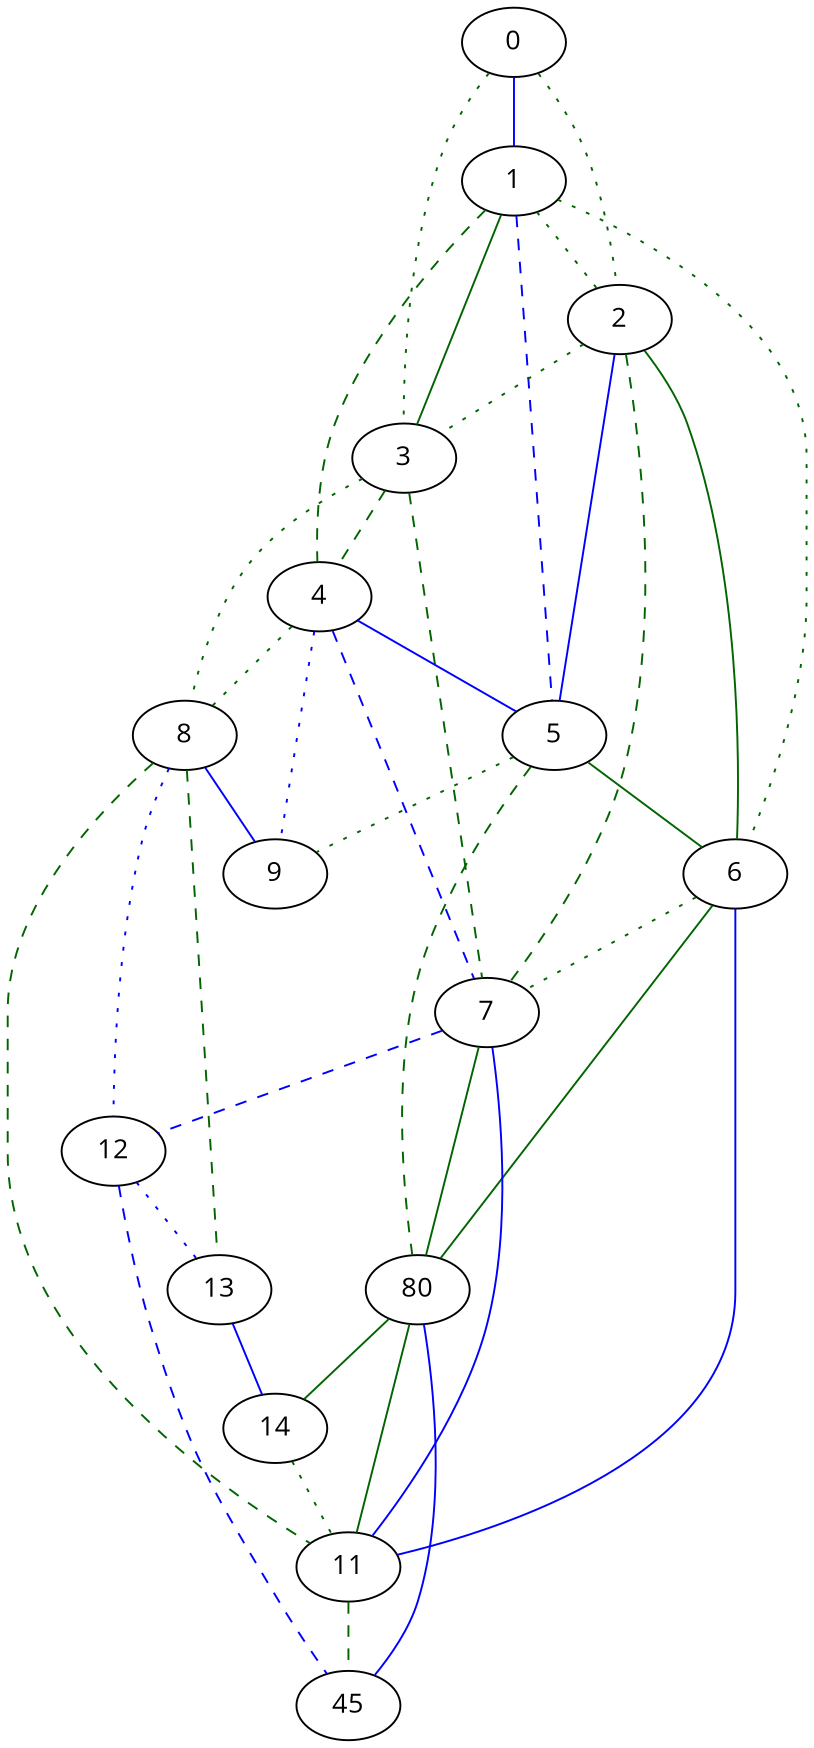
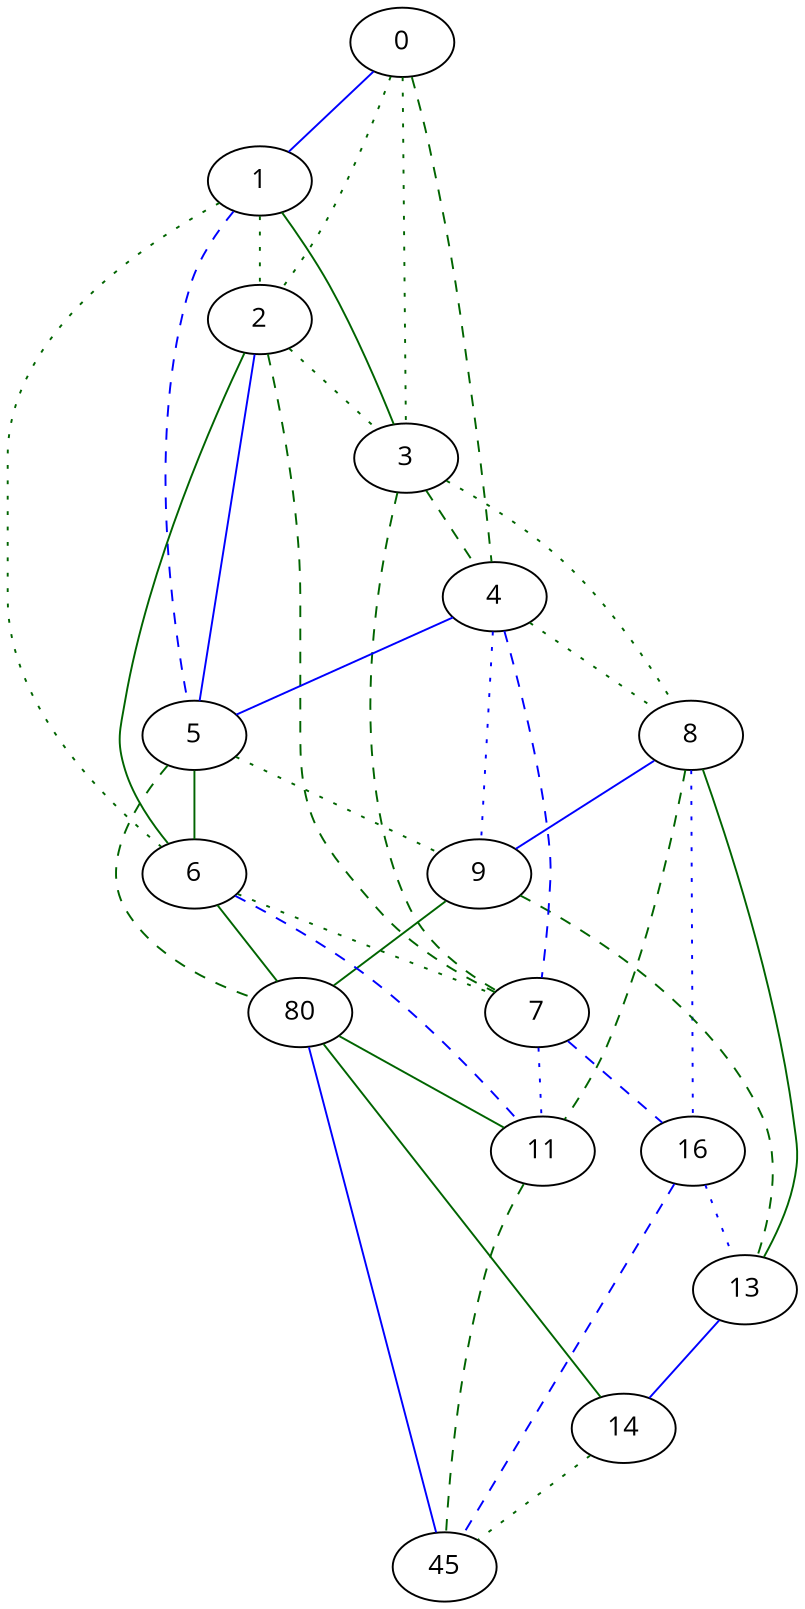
(361, 368) -> (461, 318)
(202, 1012) -> (774, 1012)
none -> (710, 1037)
(114, 1151) -> (693, 1151)
(452, 1151) -> (393, 941)
(491, 1306) -> (540, 1082)
(729, 1329) -> (388, 993)
(312, 1498) -> (534, 1498)
